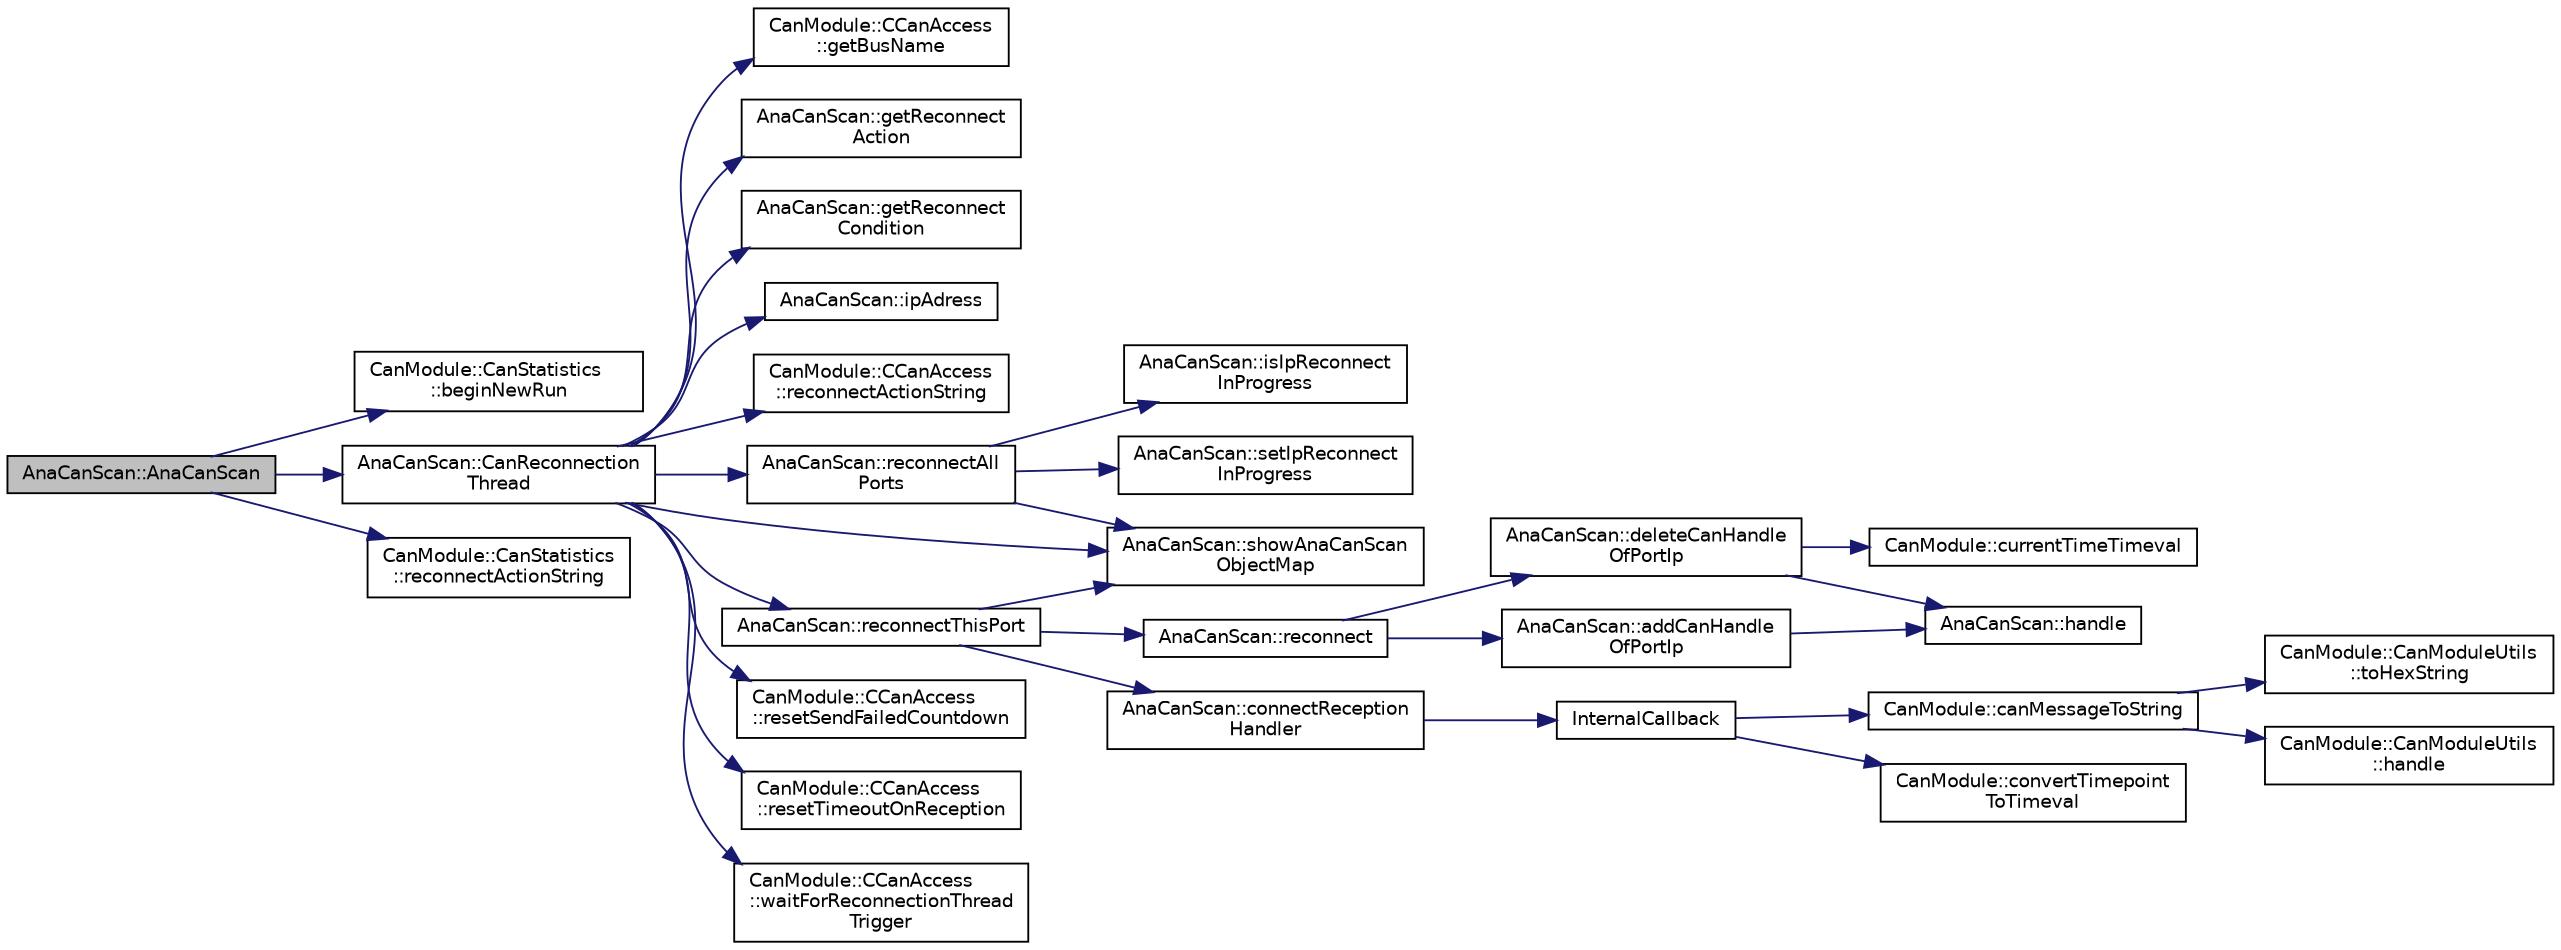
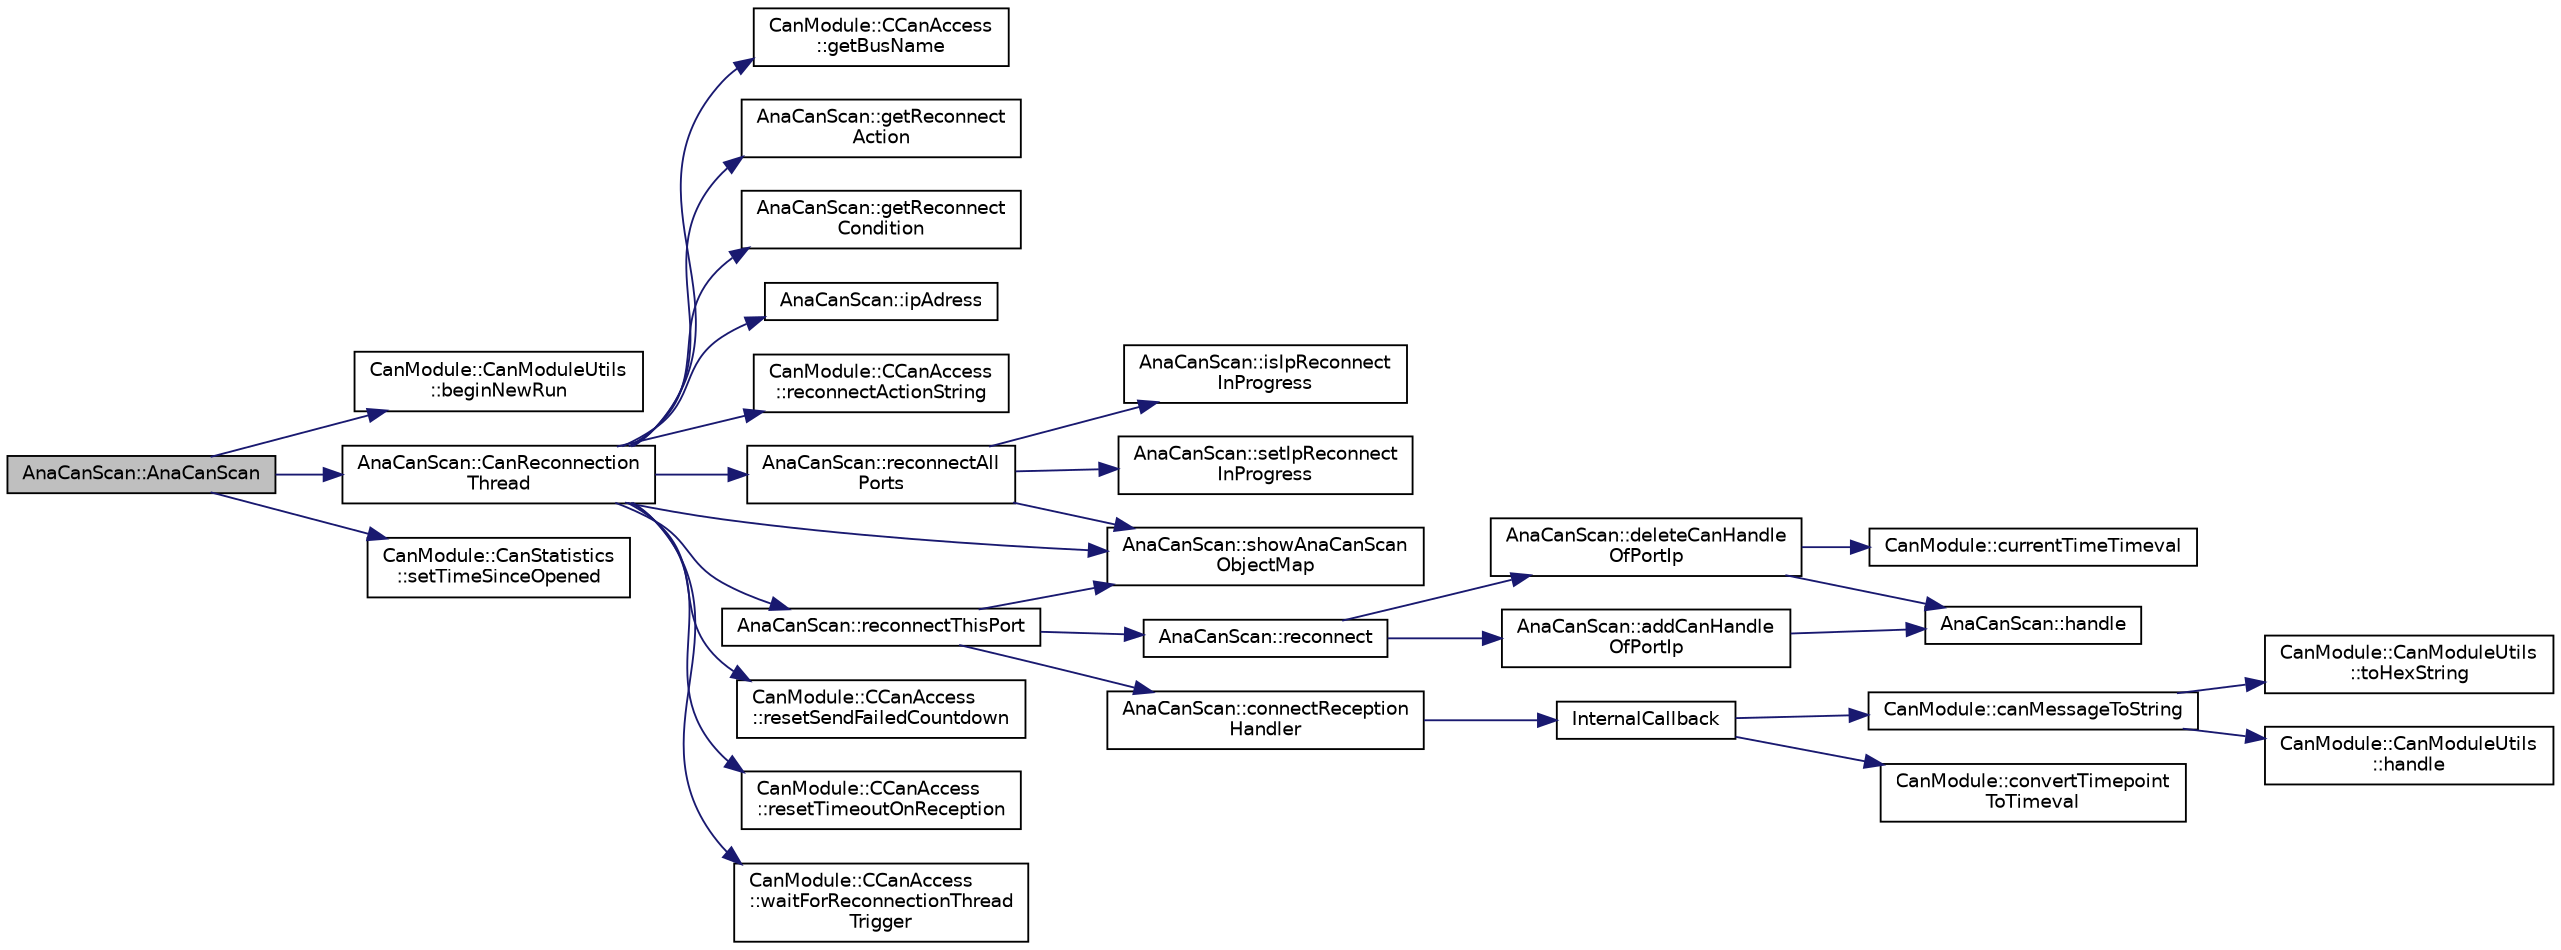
(499, 382) -> (499, 382)
(499, 568) -> (499, 568)
